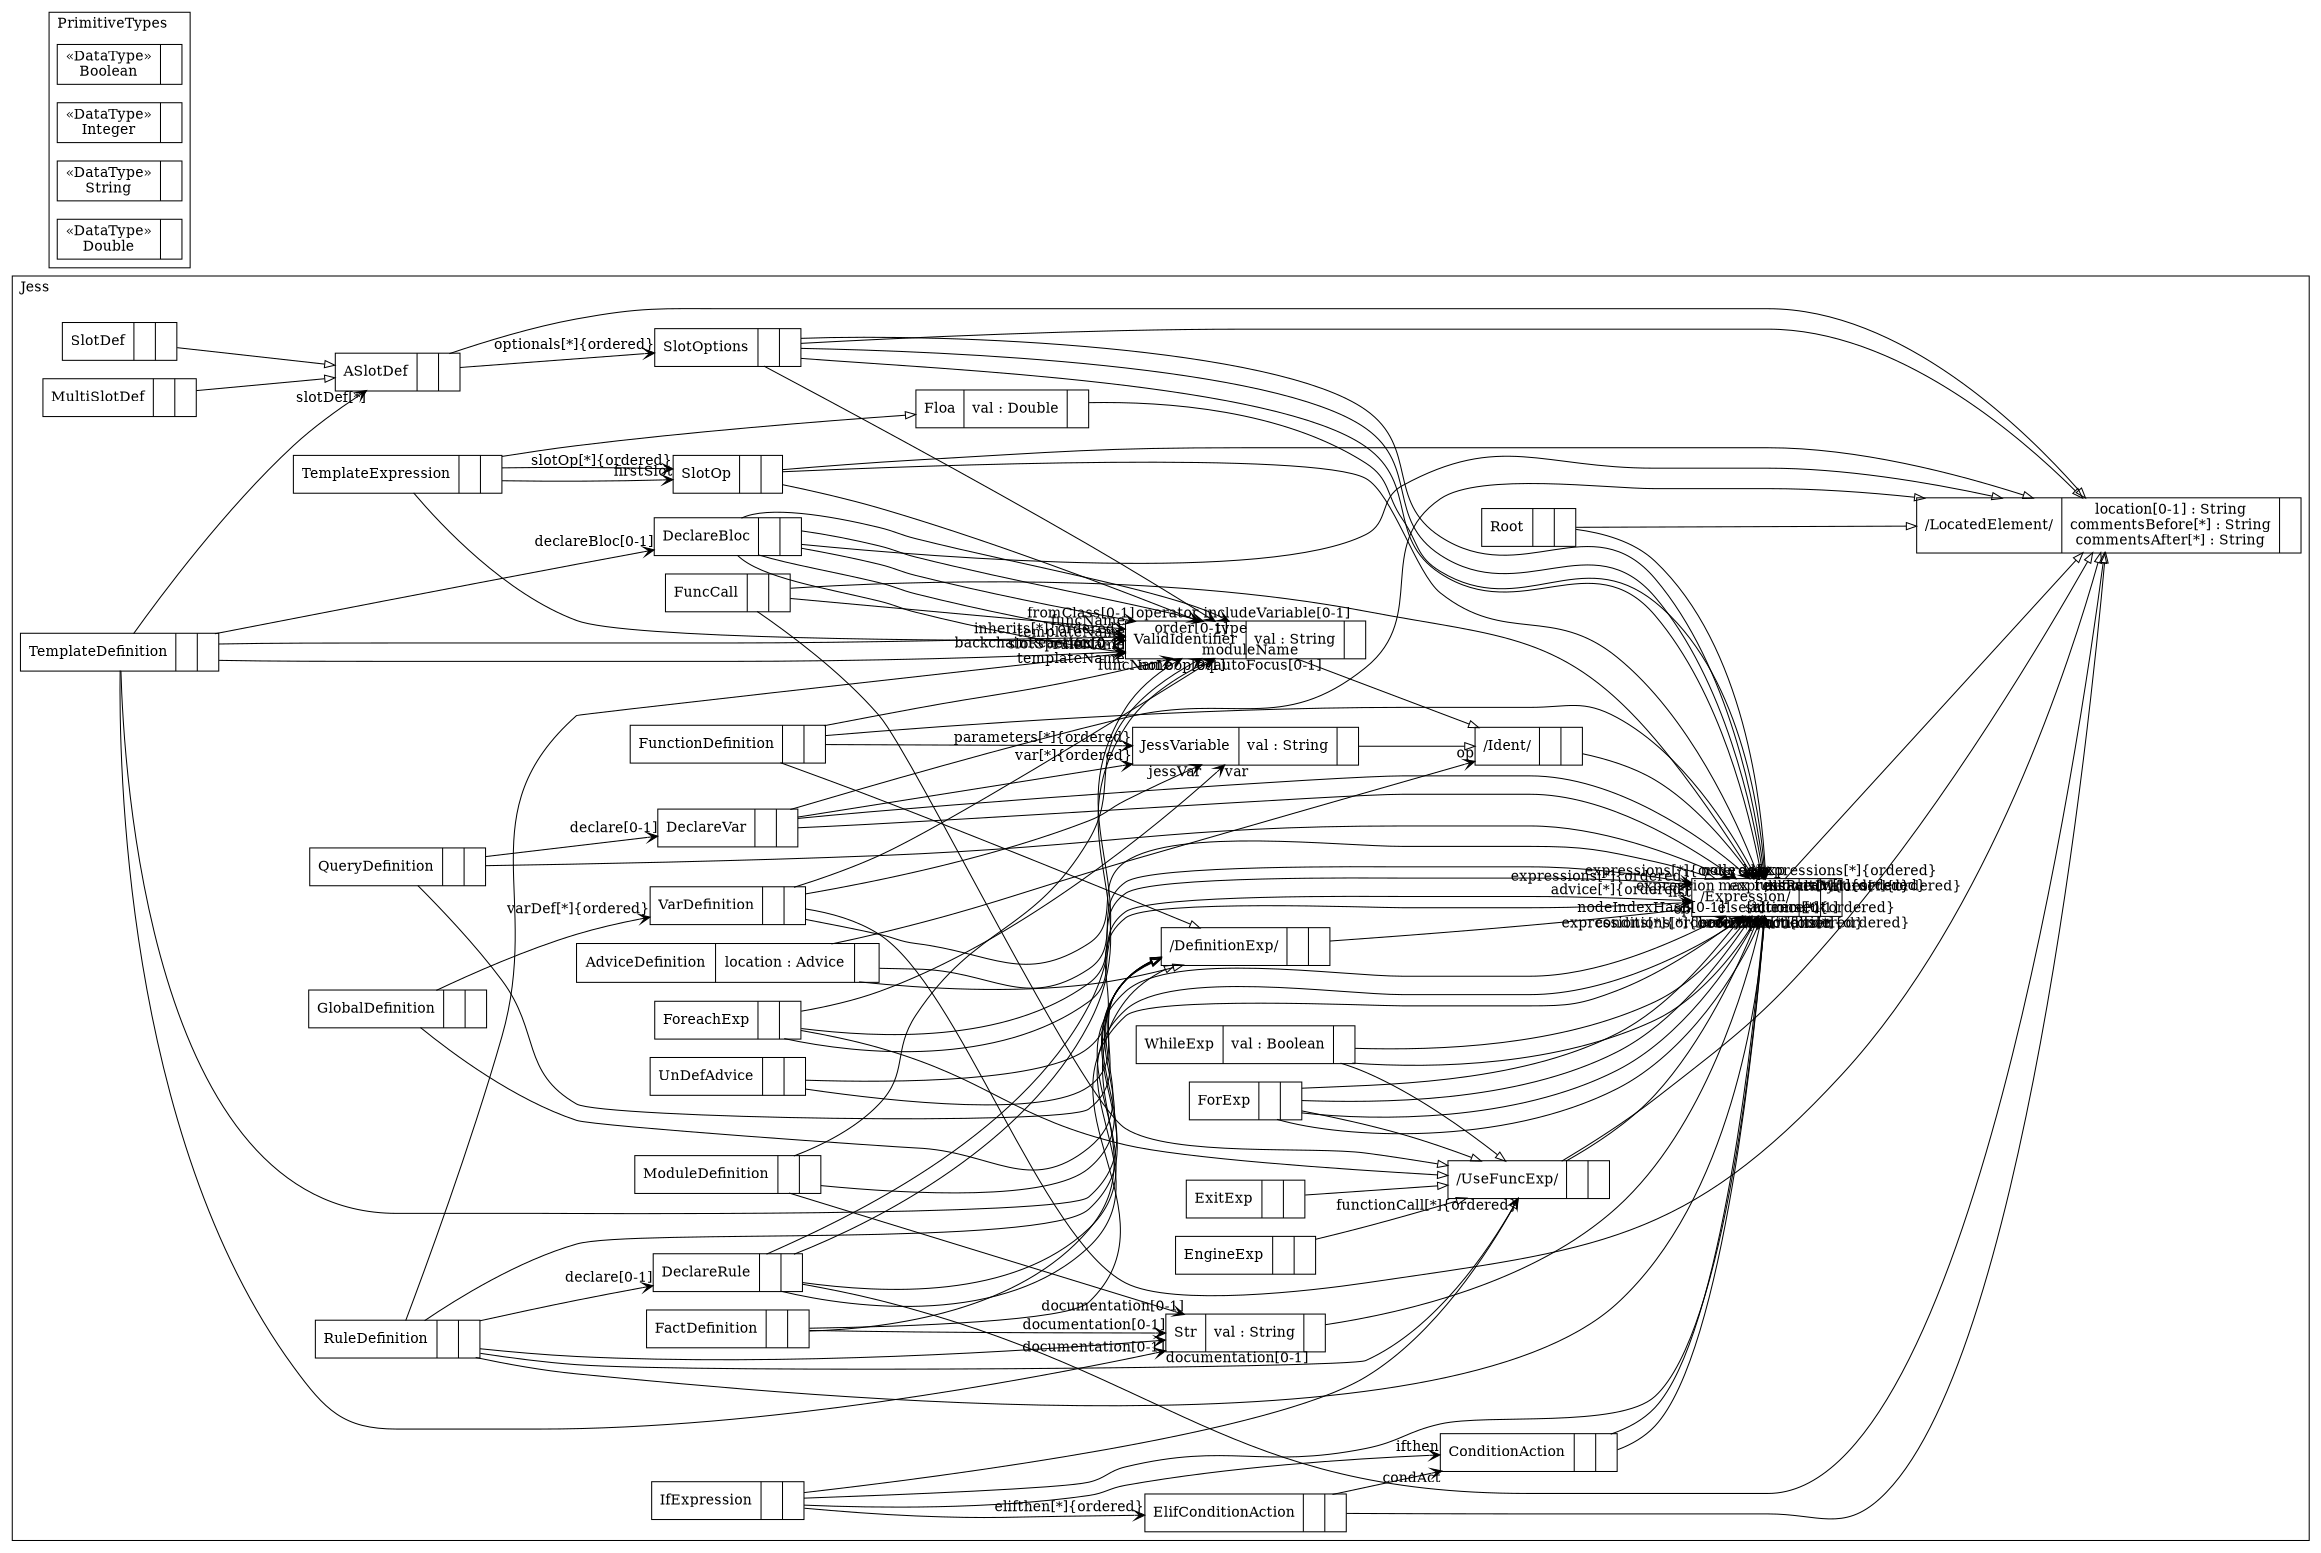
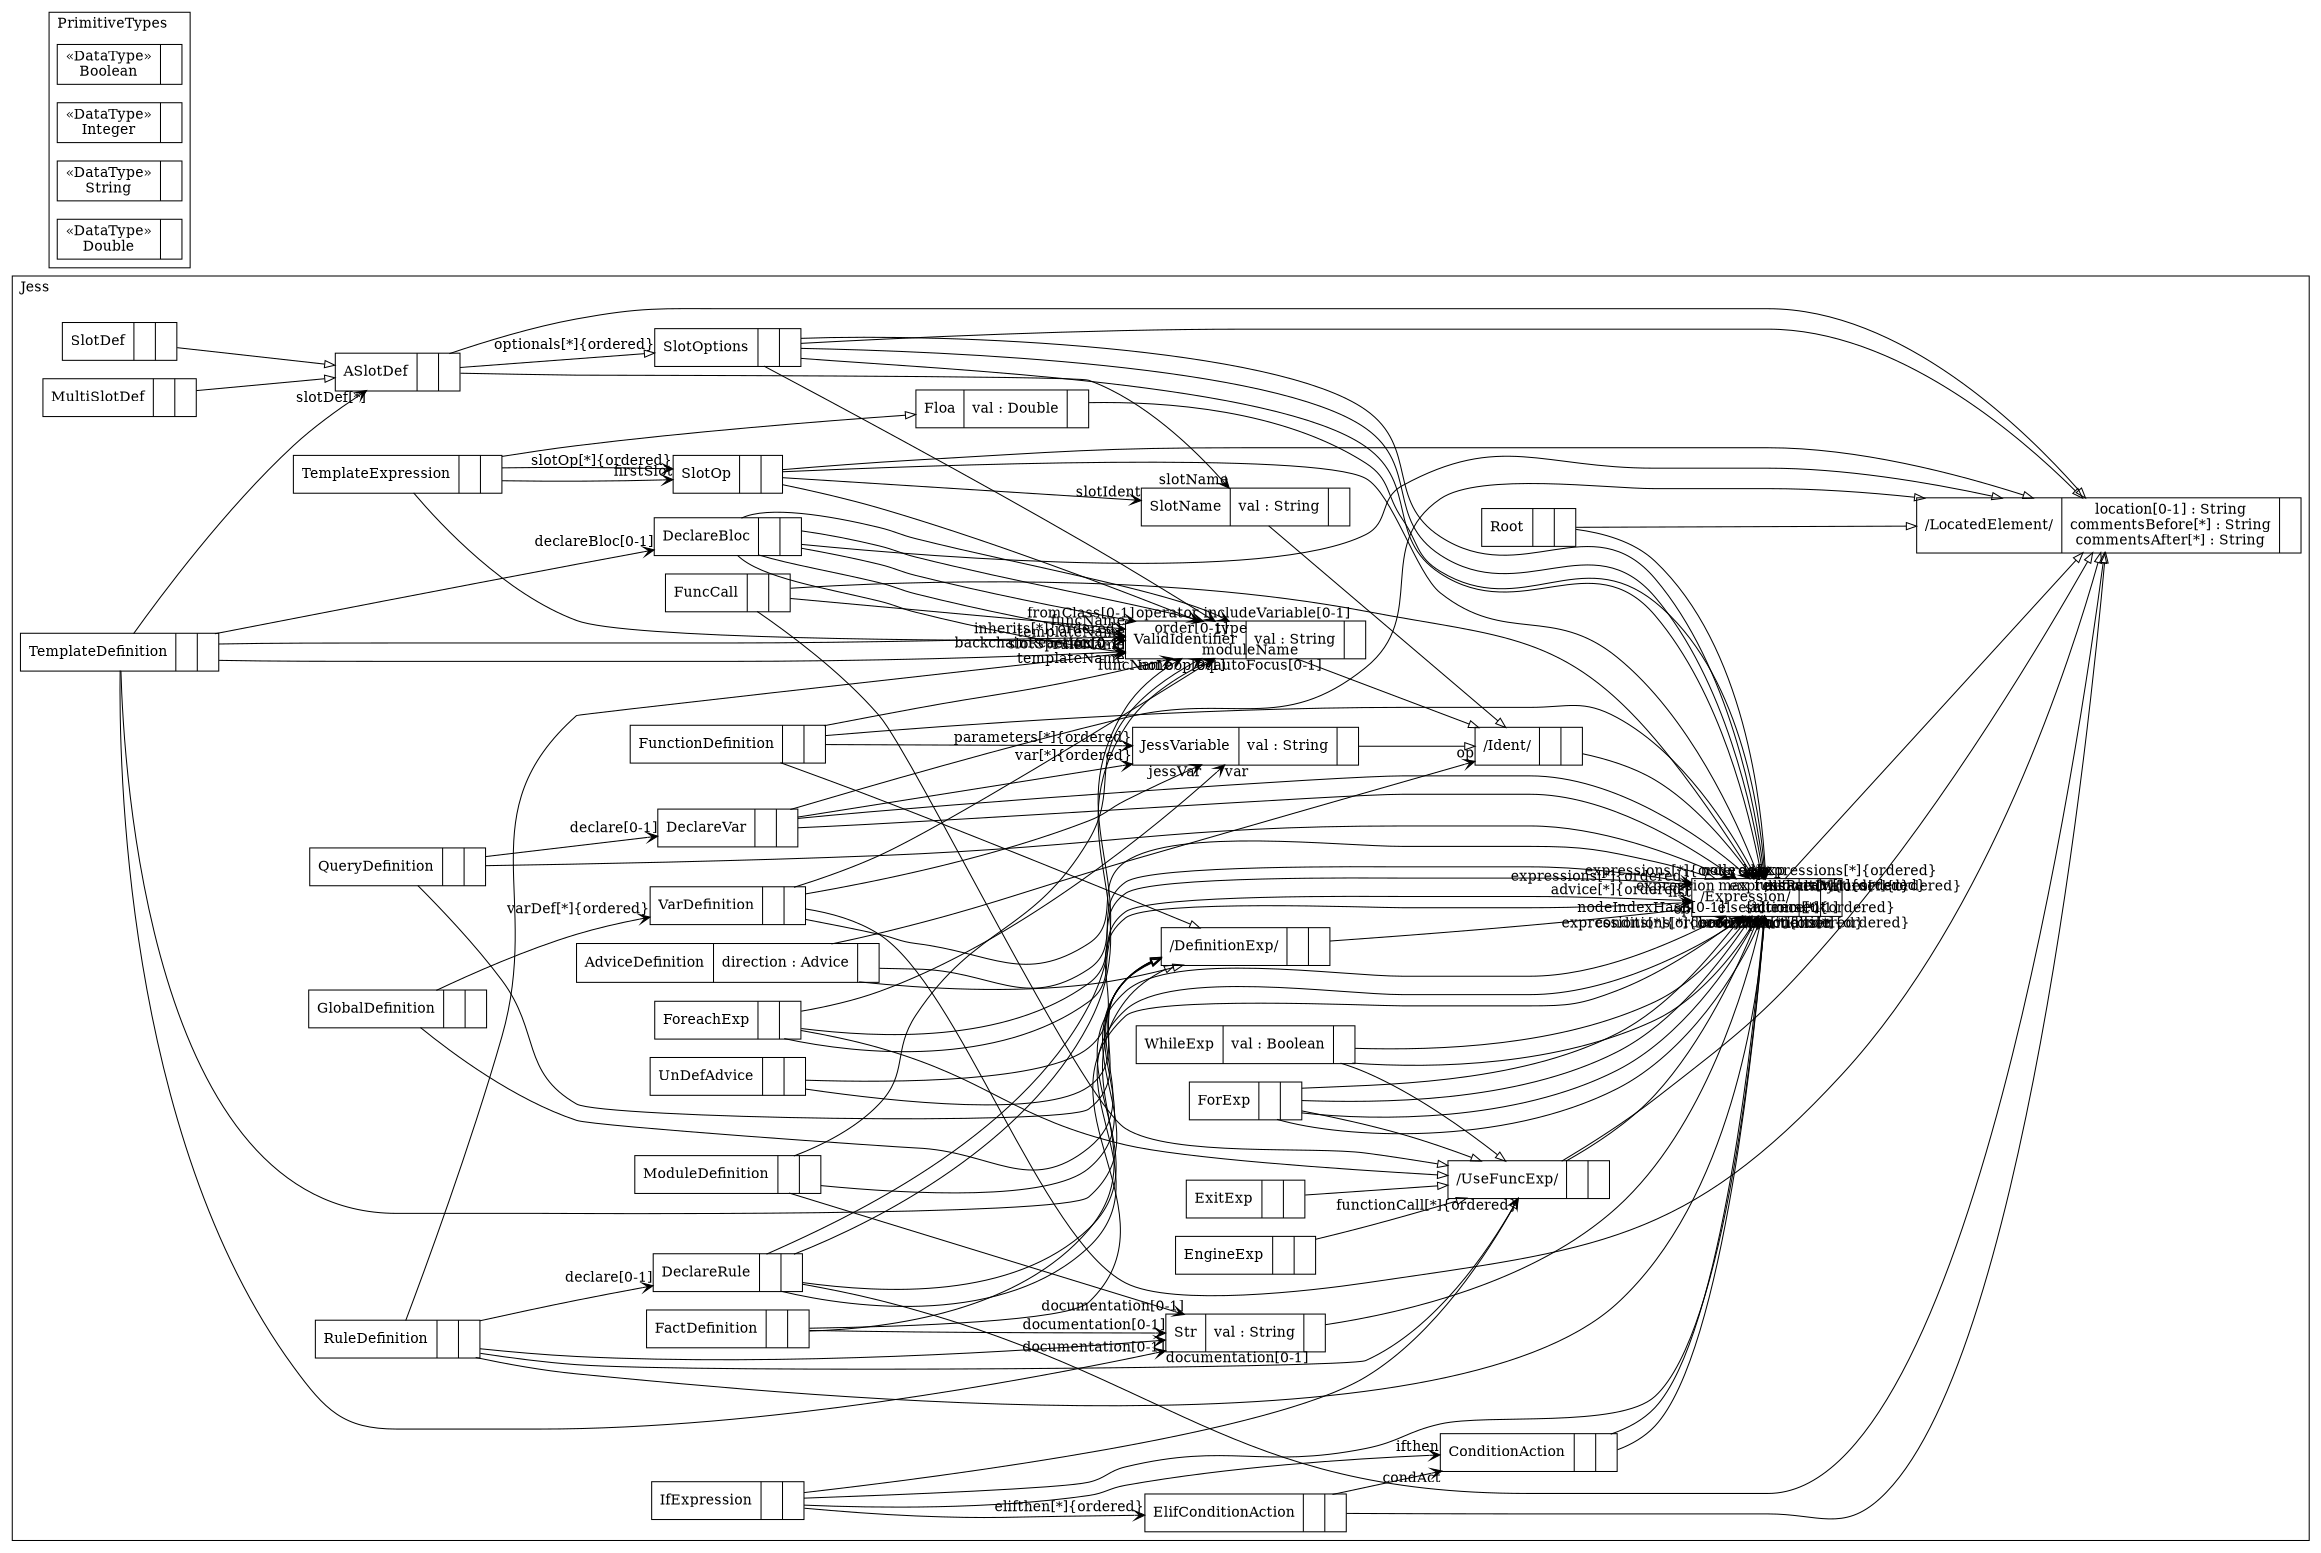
(552, 361) -> (552, 361)
none -> (1246, 507)
(785, 962) -> (786, 962)
(887, 1234) -> none
